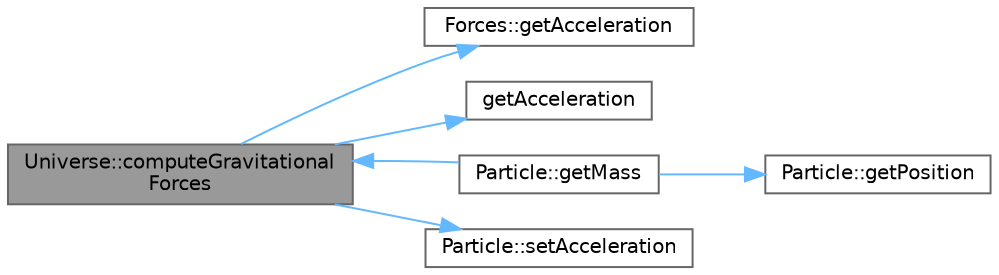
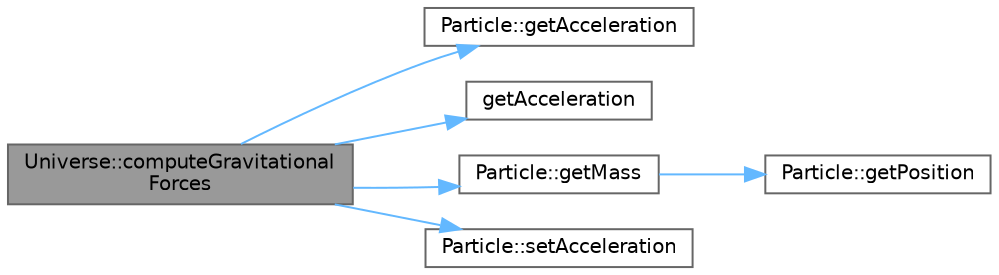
(559, 27) -> (559, 27)
(416, 161) -> (396, 188)
